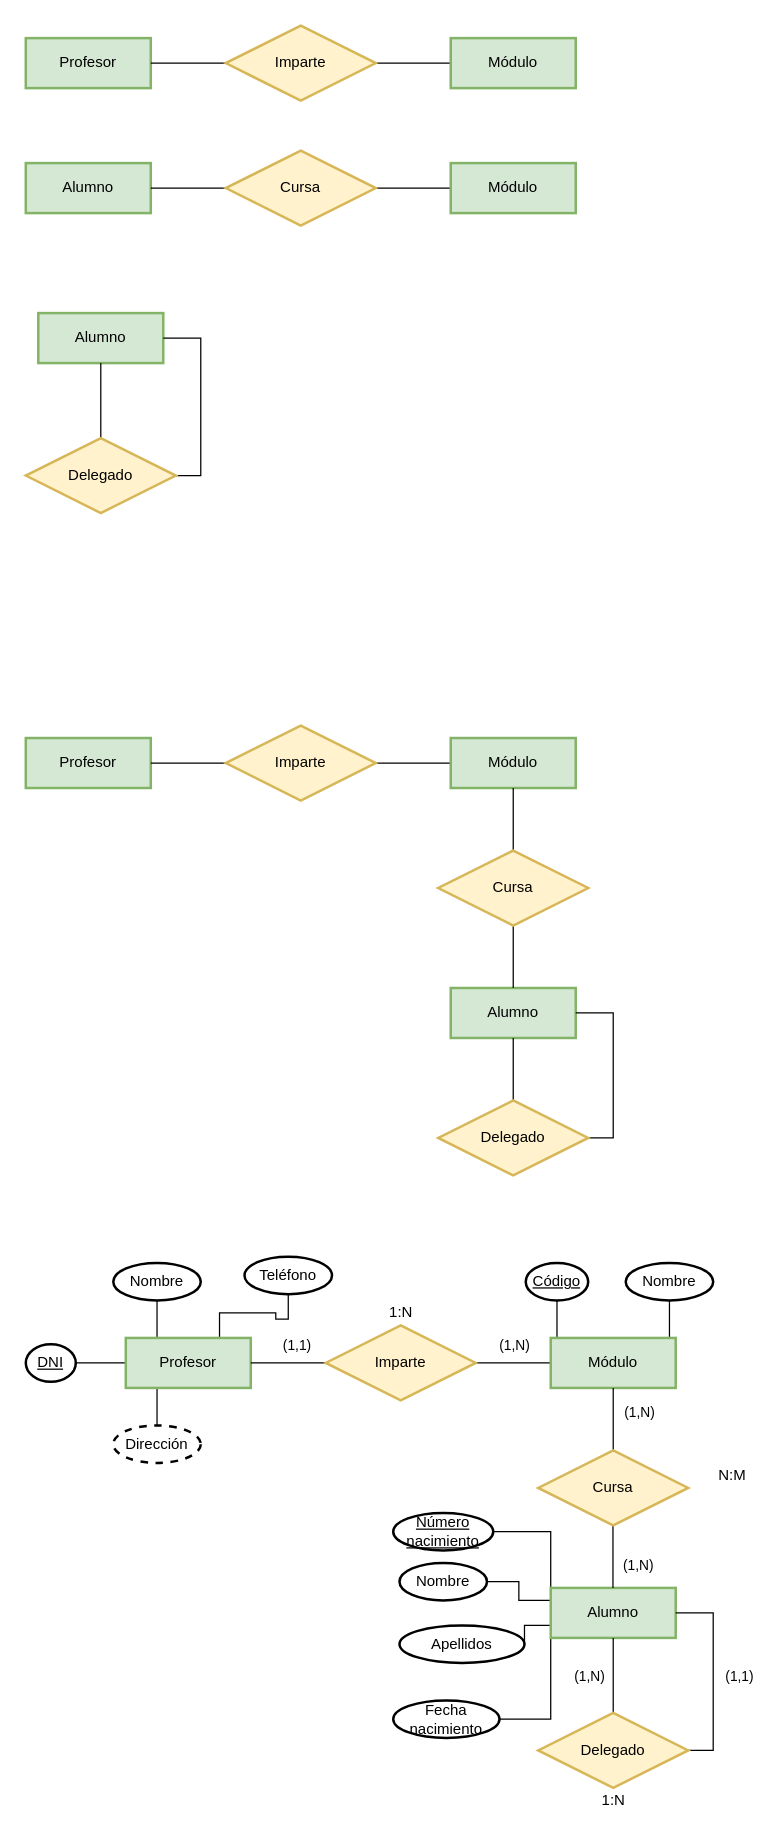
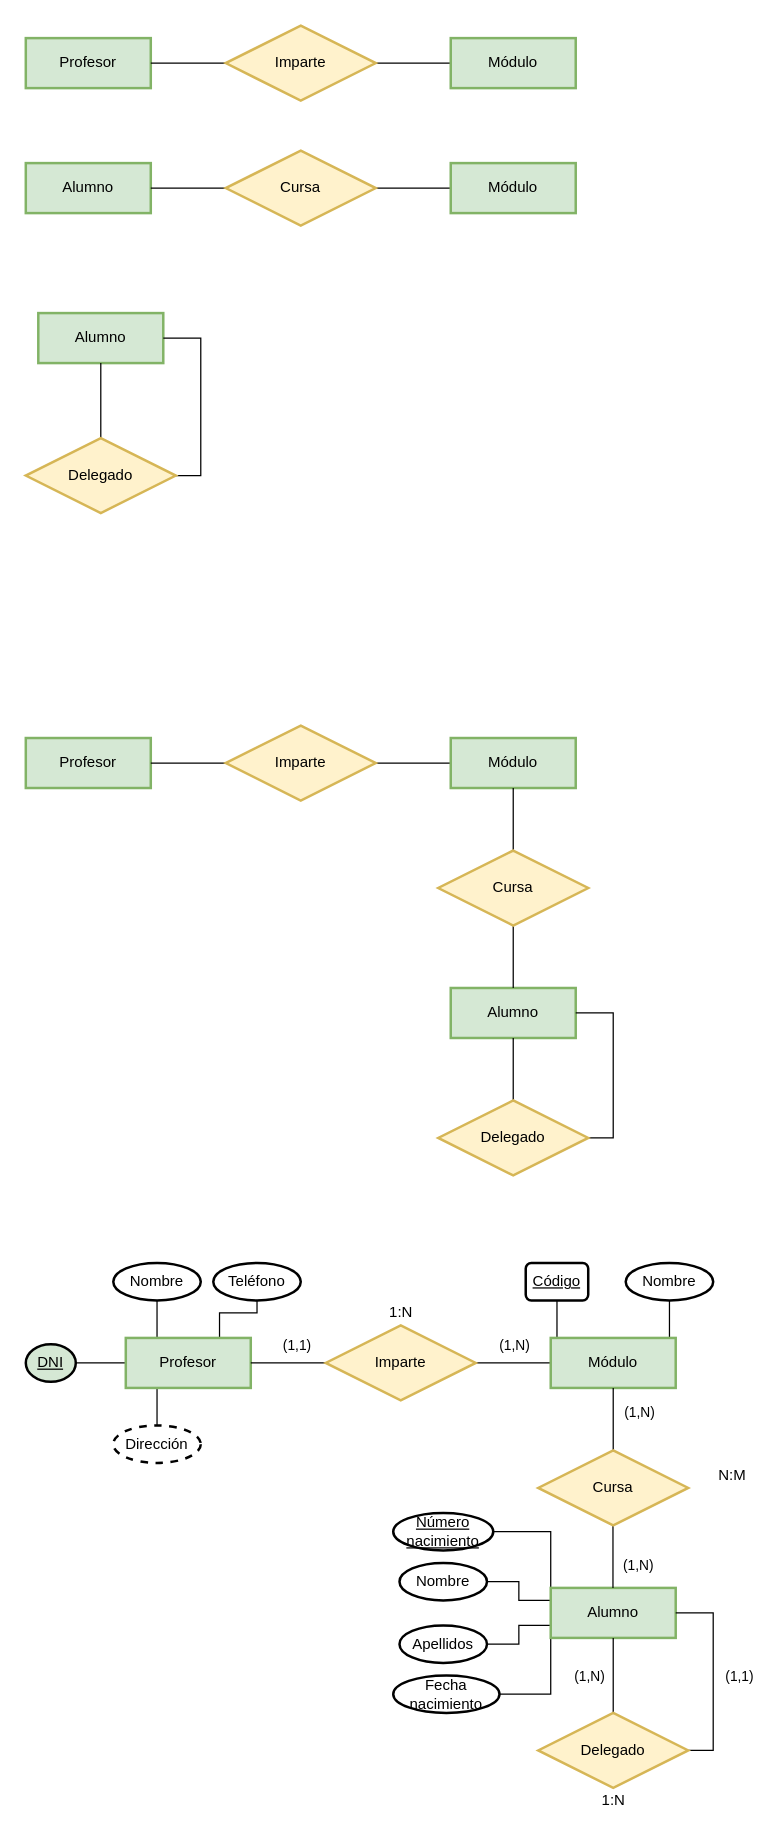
(288, 1276) -> (257, 1282)
(557, 1282) -> (557, 1282)
(51, 1363) -> (51, 1363)
(462, 1644) -> (443, 1644)
(446, 1719) -> (446, 1694)
